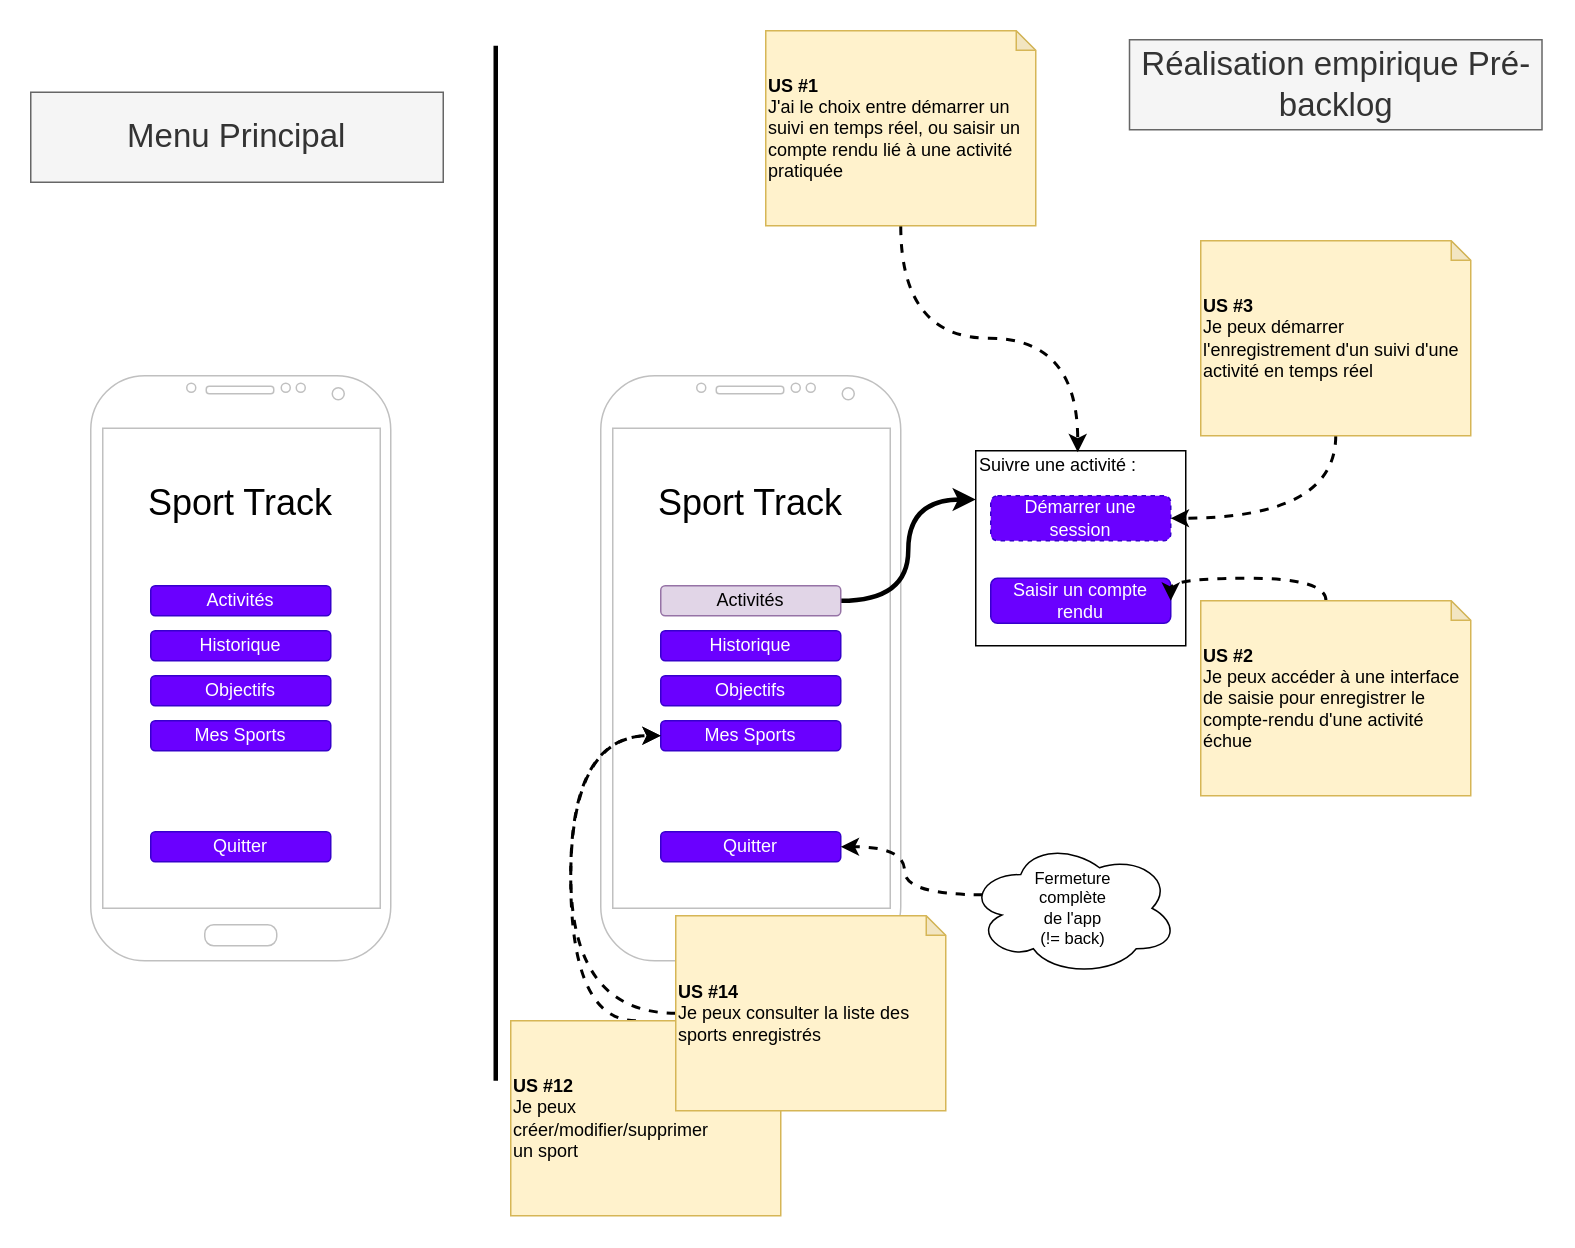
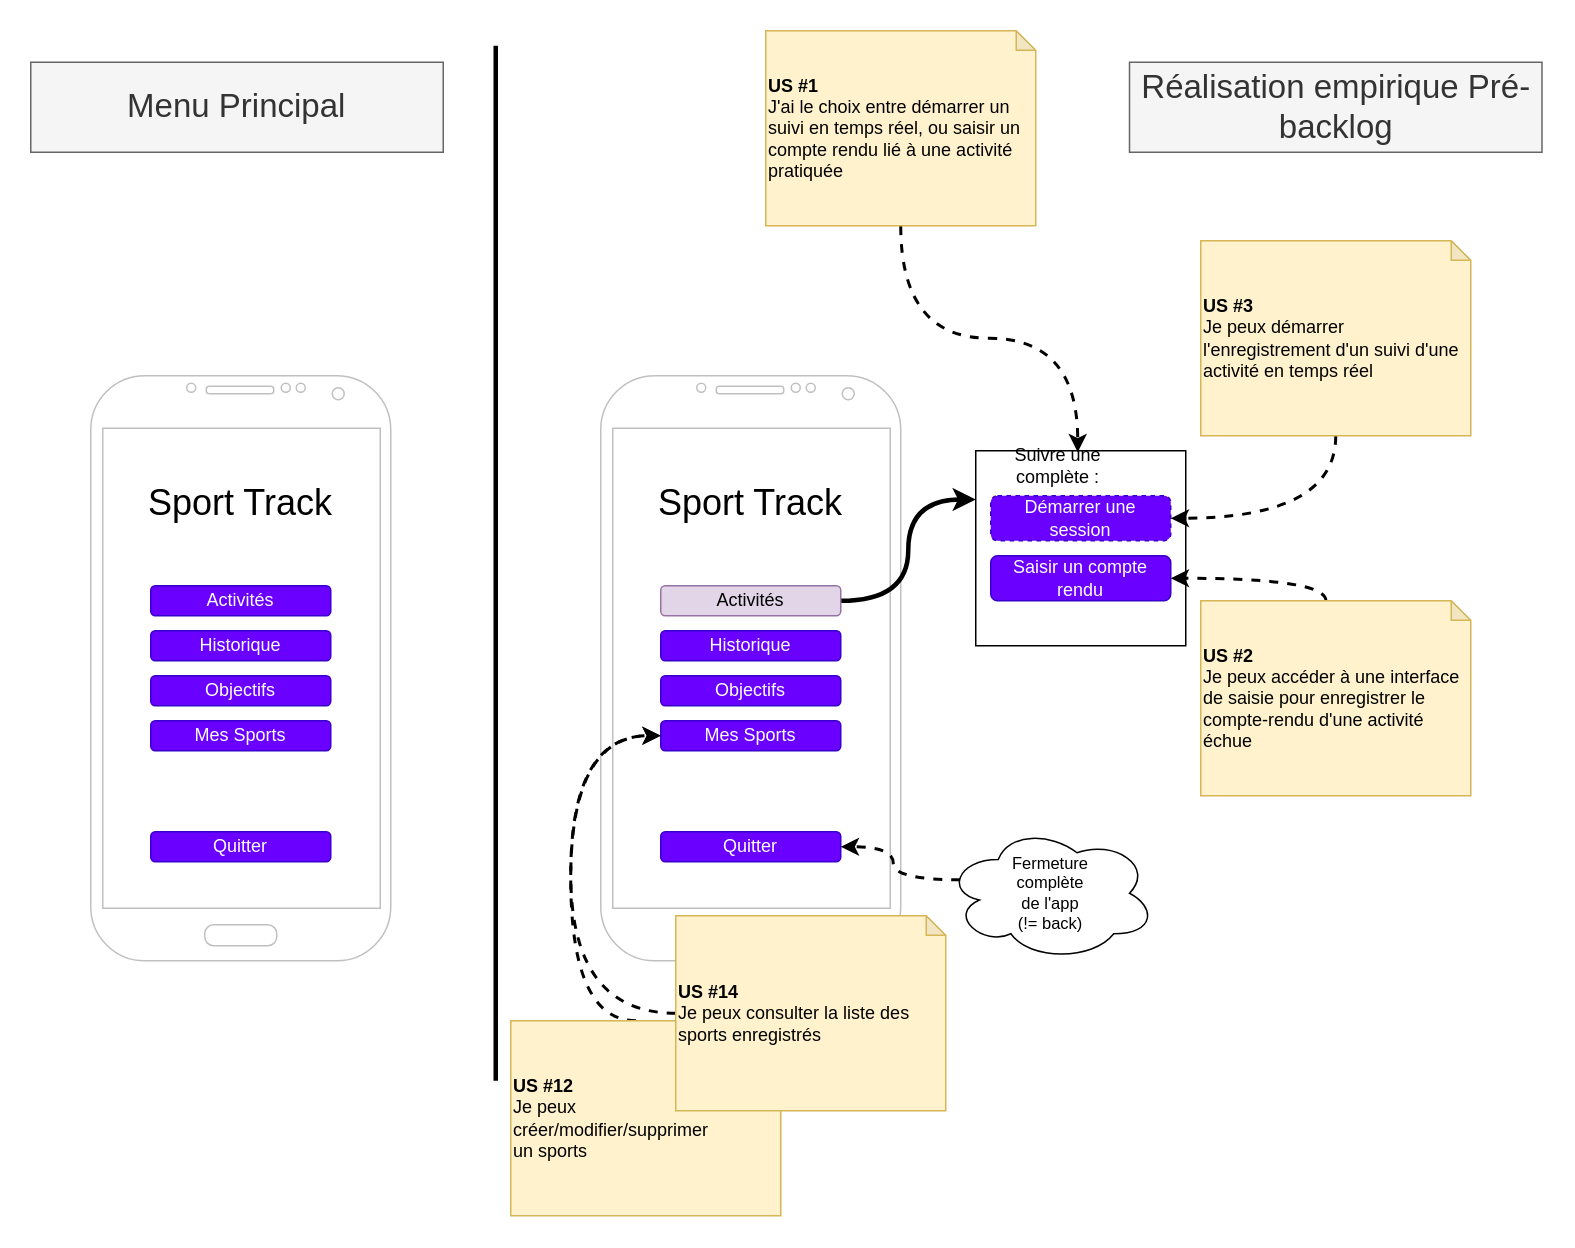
(1336, 85) -> (1336, 107)
(237, 137) -> (237, 107)
(1058, 466) -> (1058, 466)
(1081, 601) -> (1081, 578)
(1073, 908) -> (1051, 893)
(628, 1118) -> (628, 1118)
